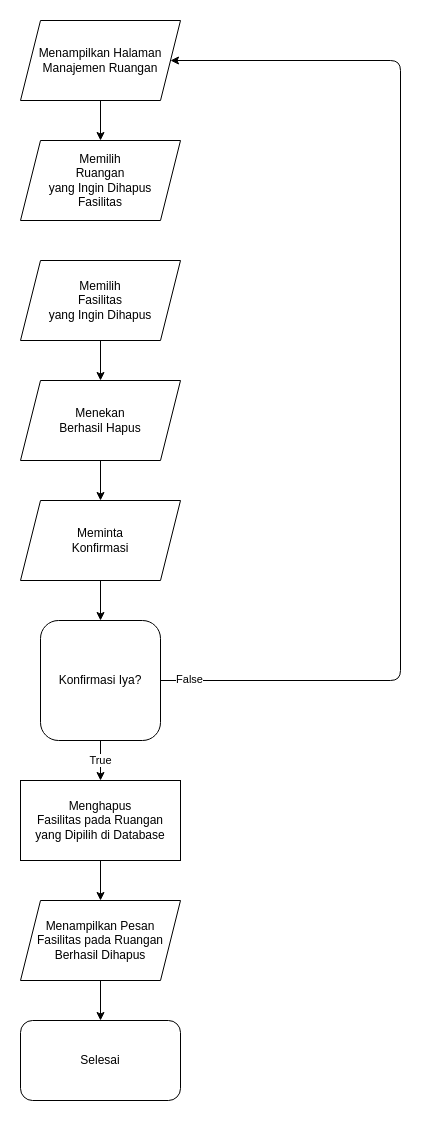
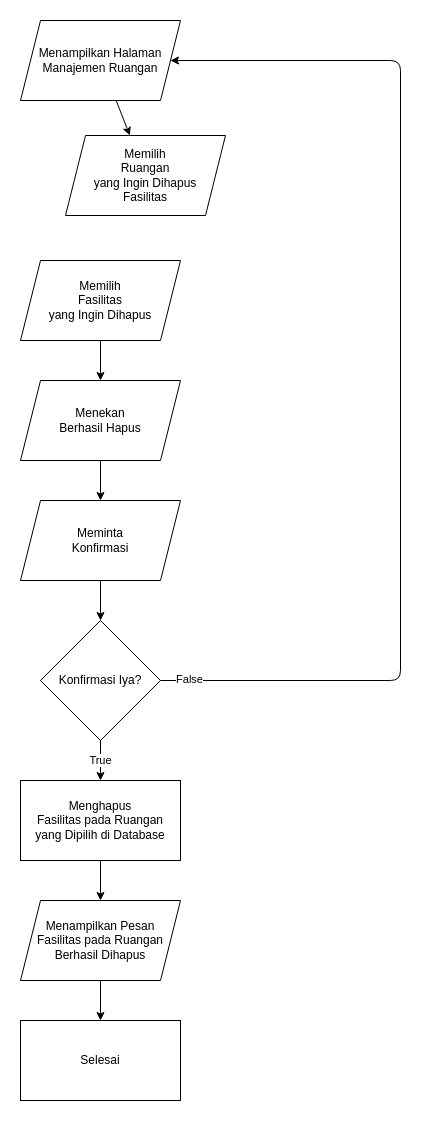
(101, 181) -> (146, 176)
(101, 681) -> (101, 681)
(101, 1061) -> (101, 1061)
